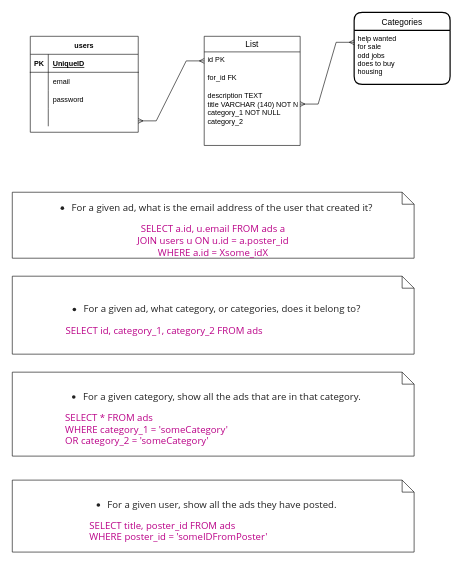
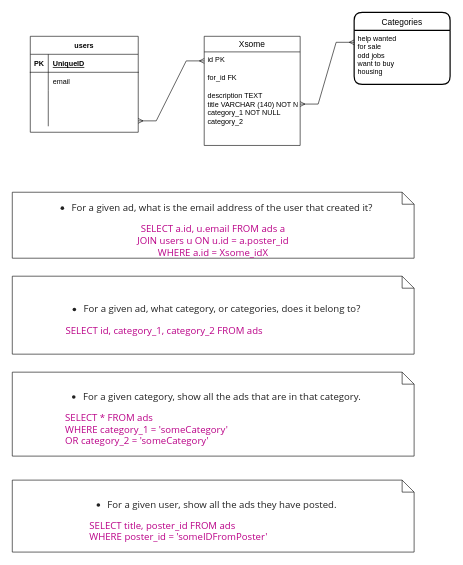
(378, 38) -> (378, 38)
(252, 45) -> (252, 45)
(93, 99) -> none
